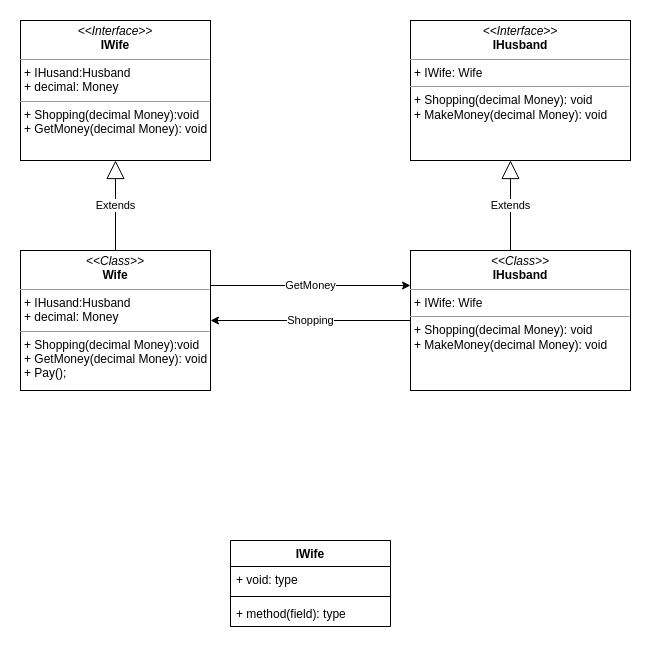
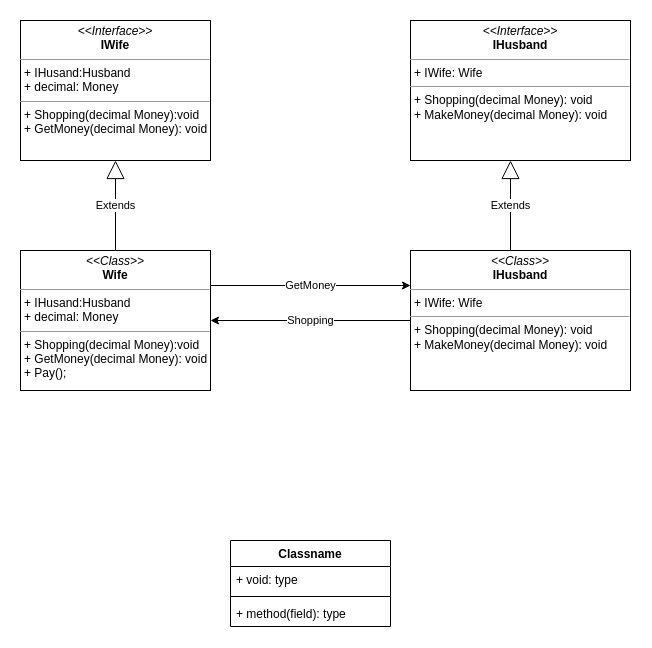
(310, 554) -> (310, 554)
